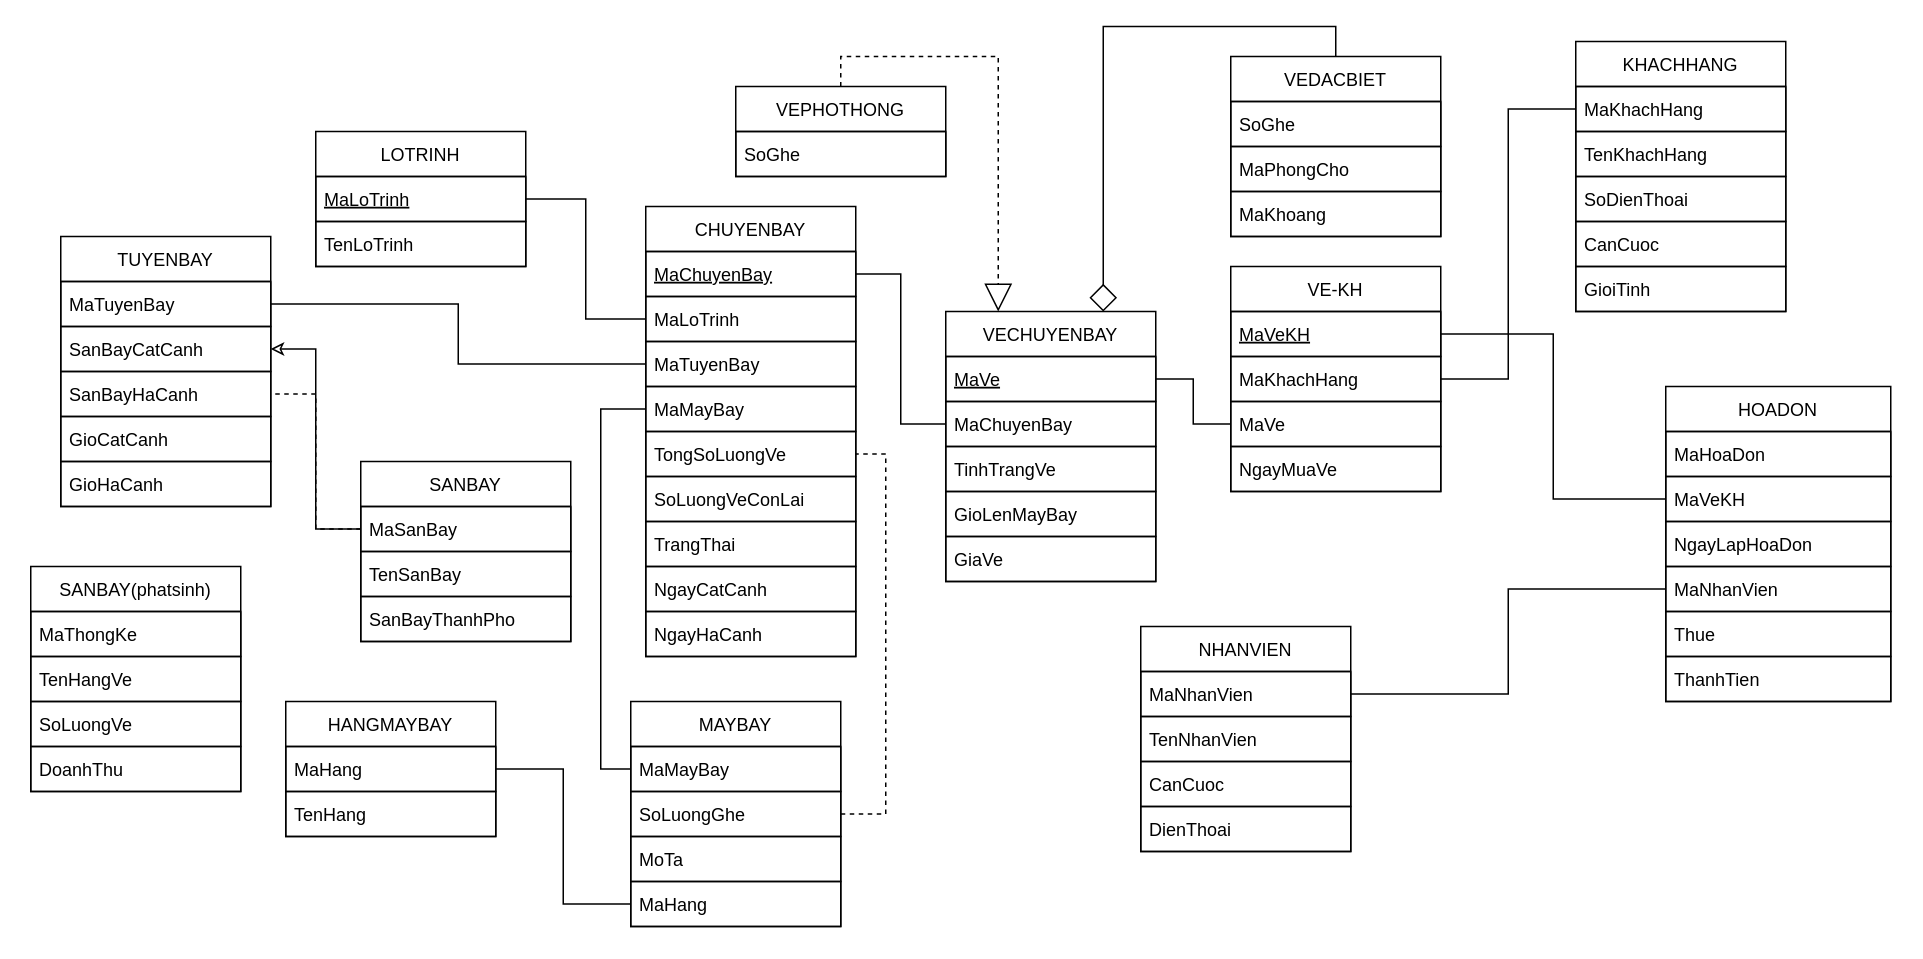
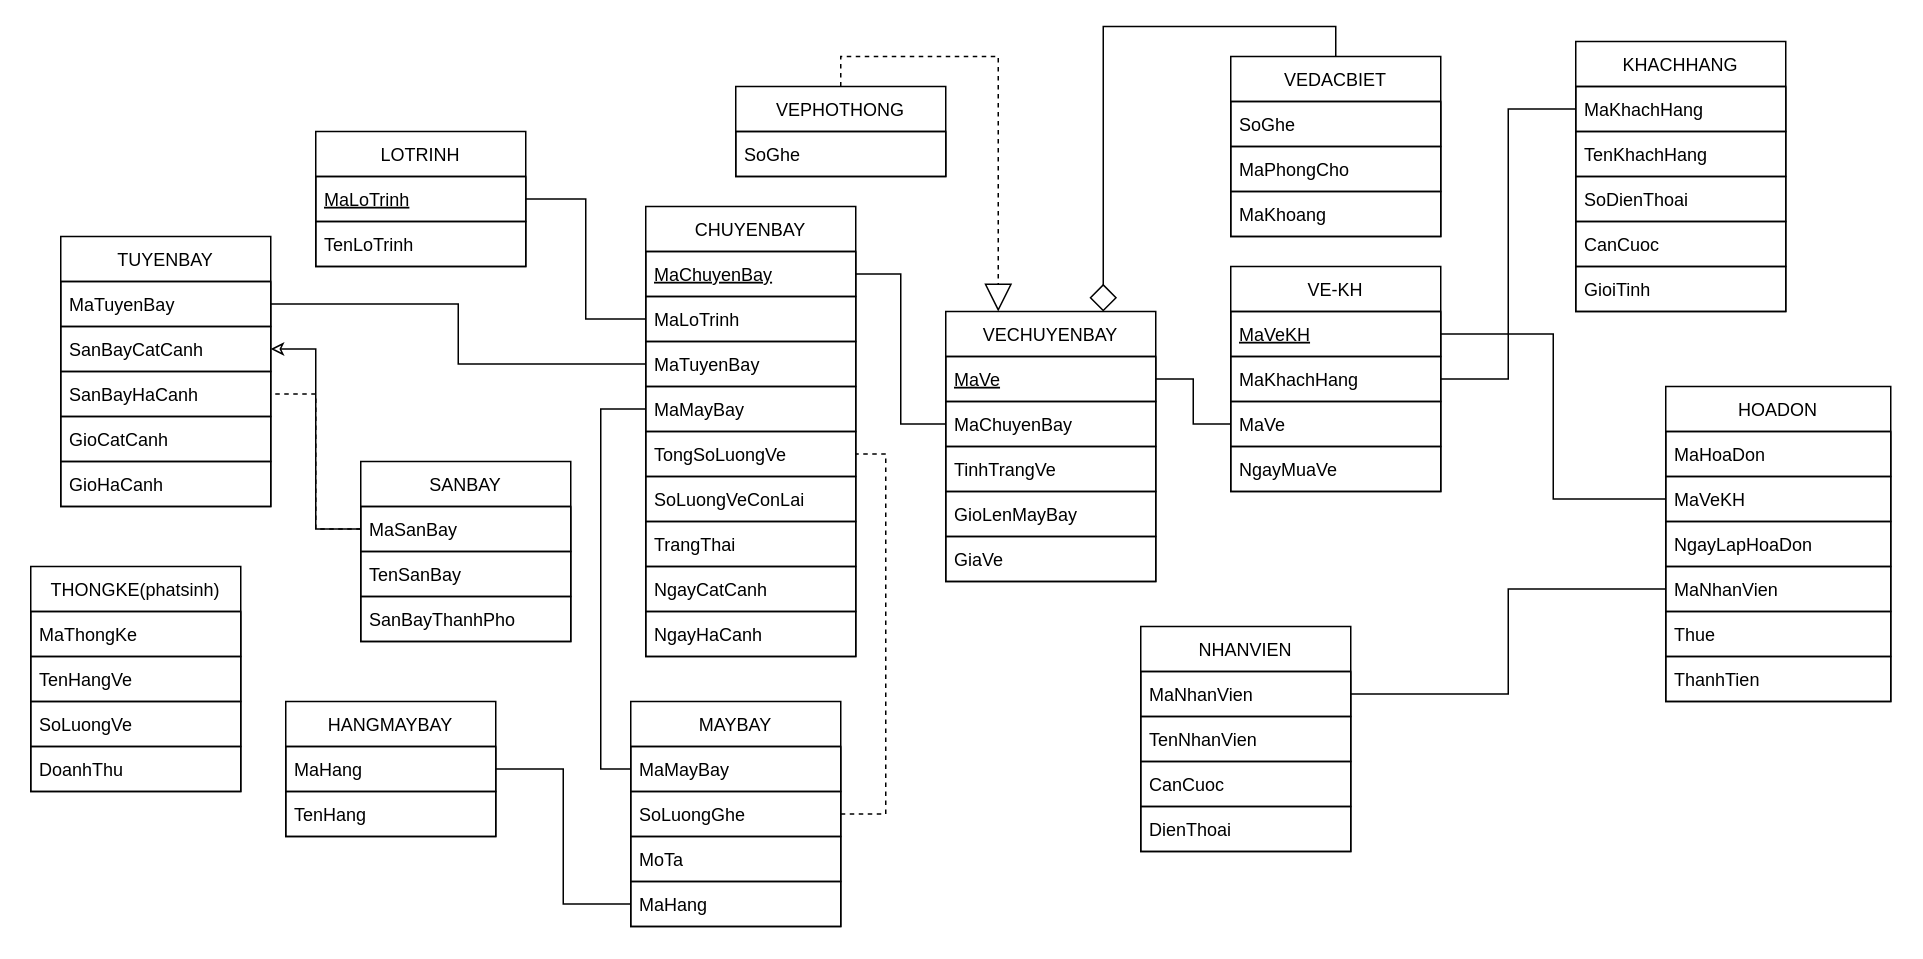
(135, 590) -> (135, 590)
